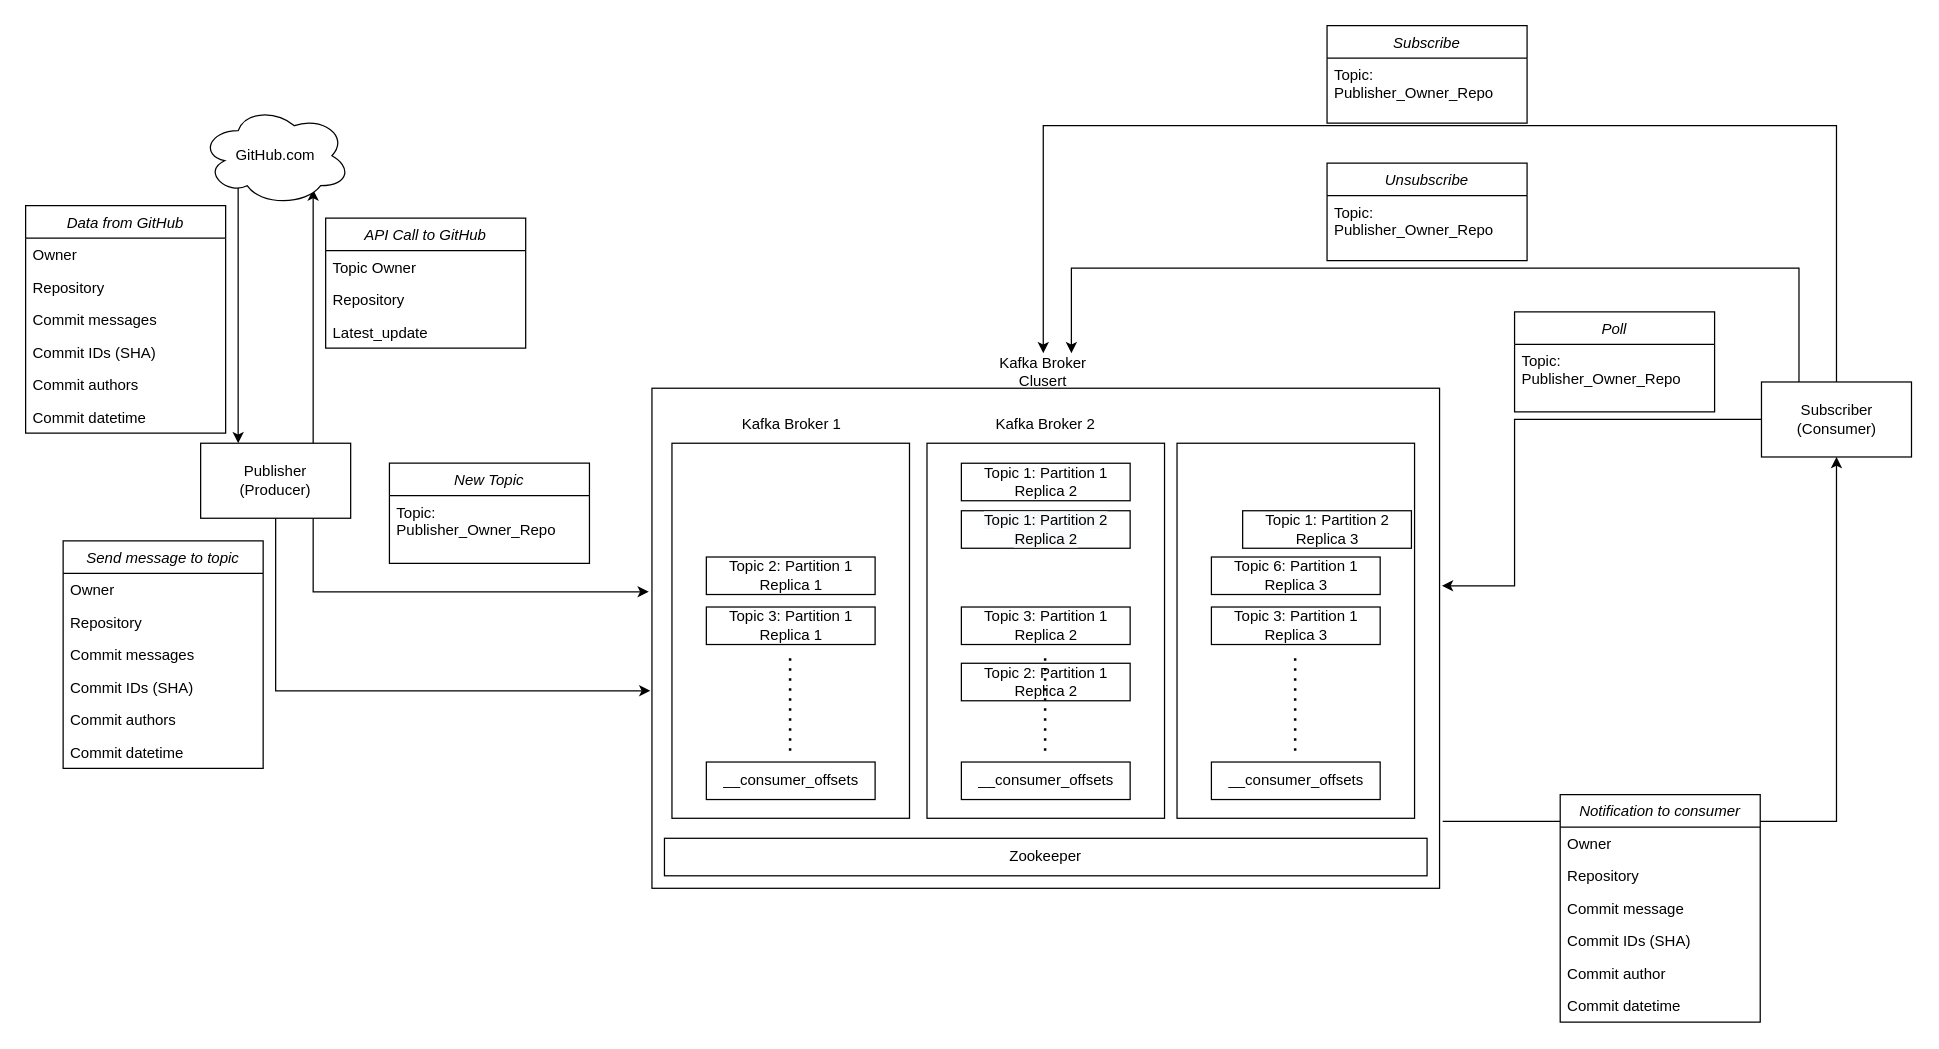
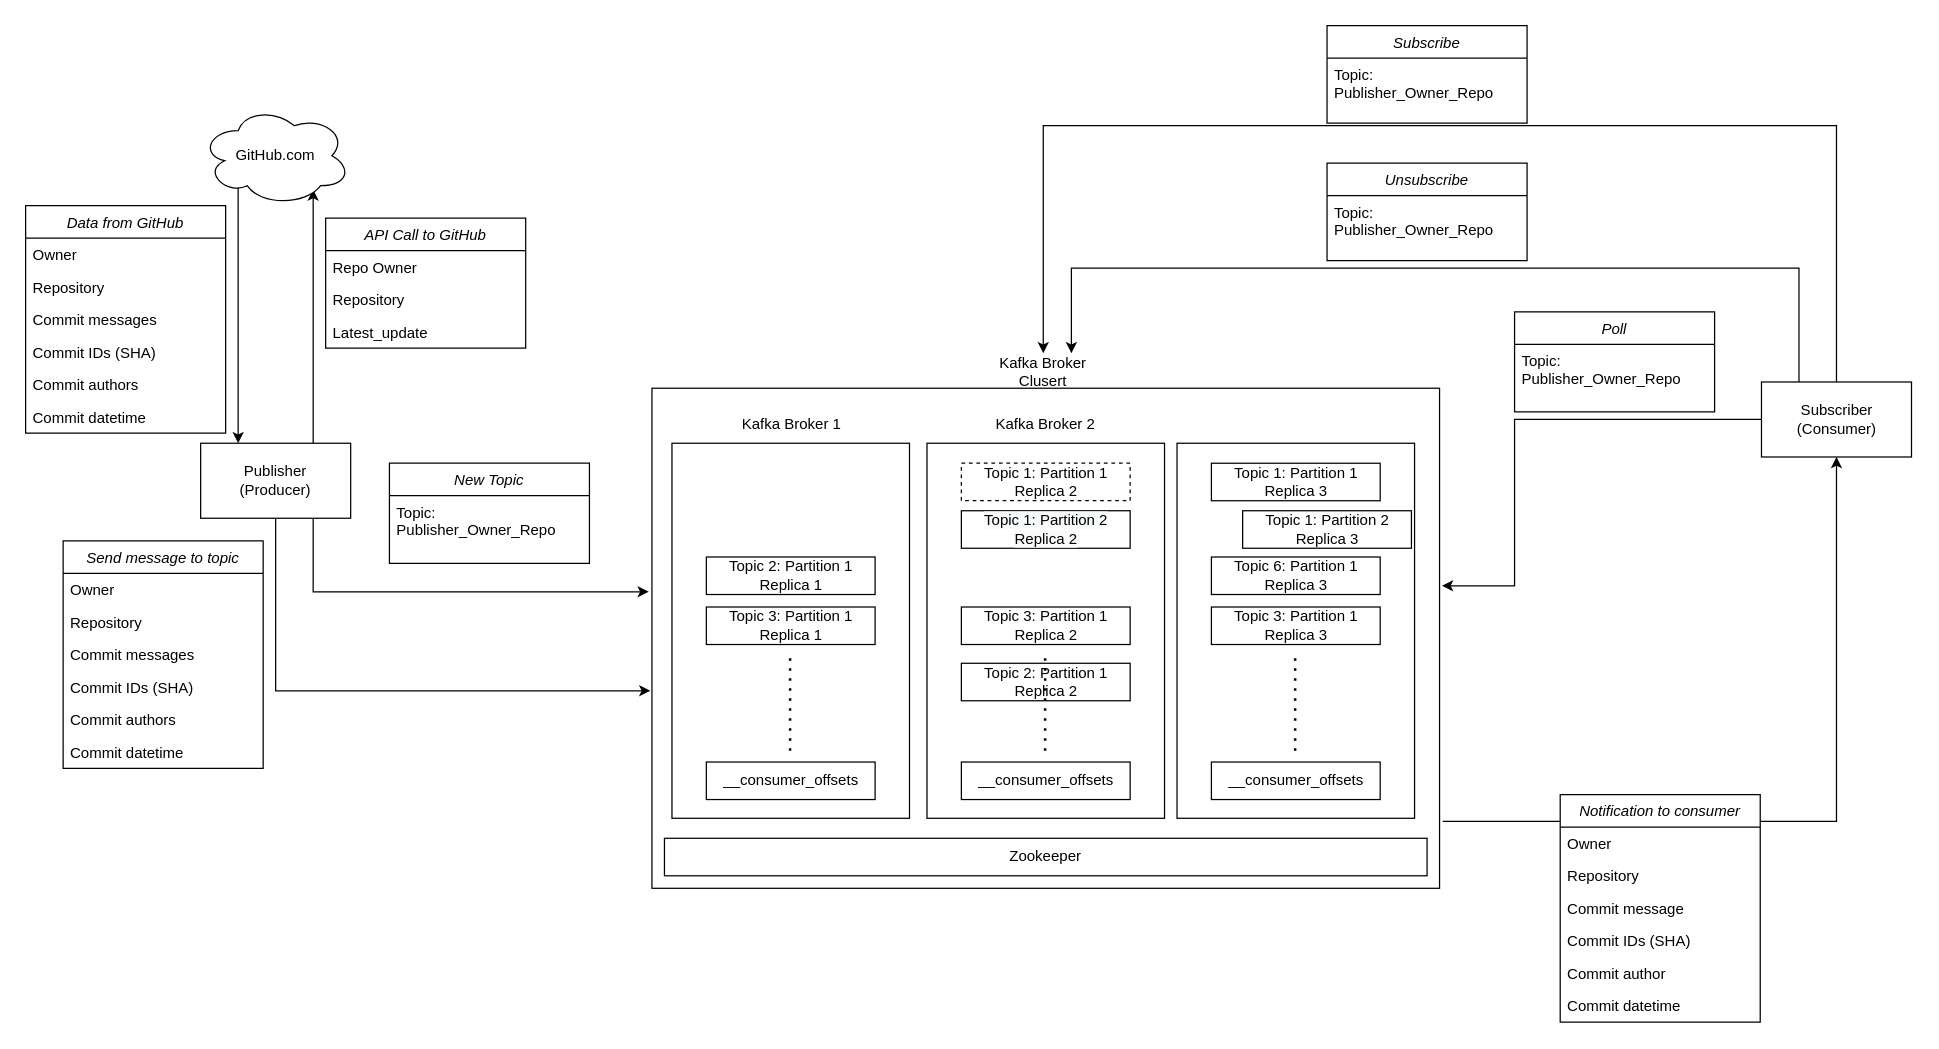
(375, 268) -> (373, 268)
(1046, 482) -> (1046, 482)
none -> (1296, 482)
